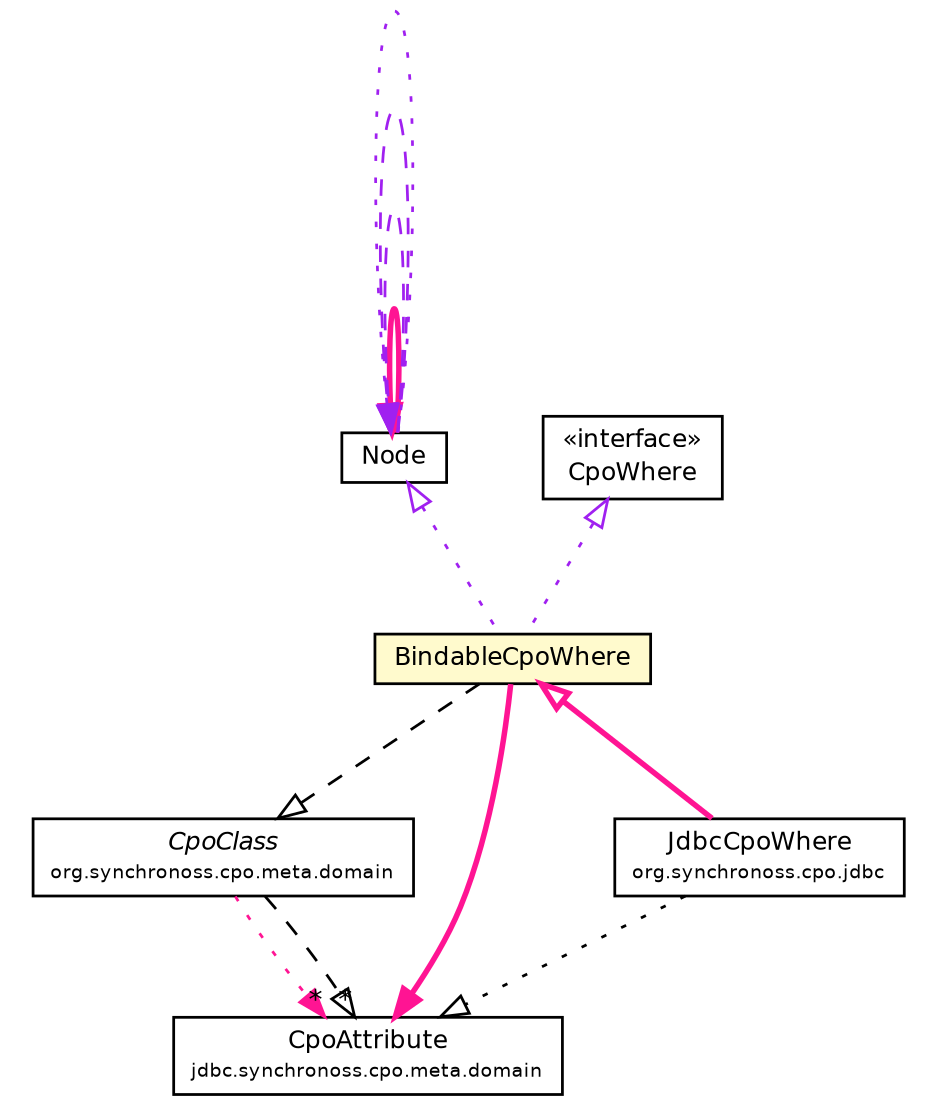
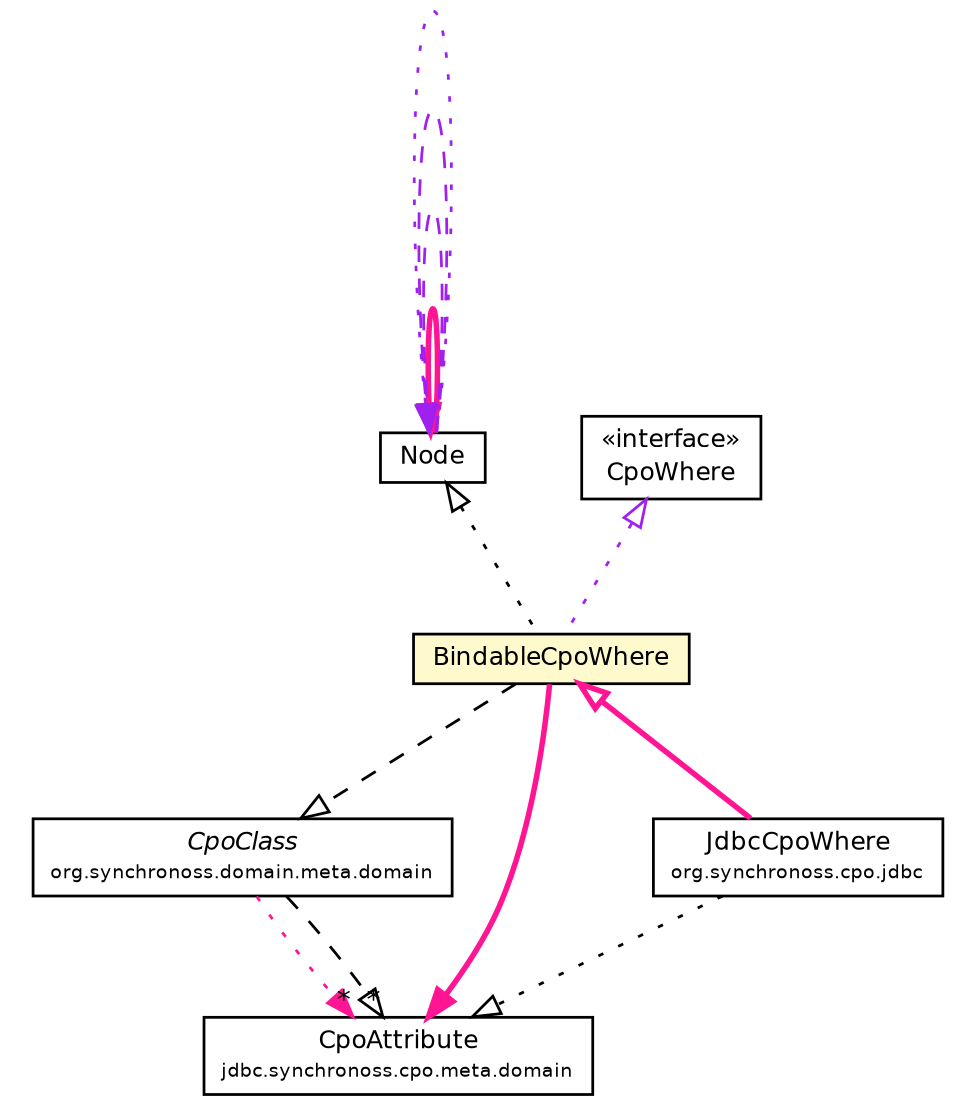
(461, 570) -> (499, 570)
(223, 873) -> (243, 873)
